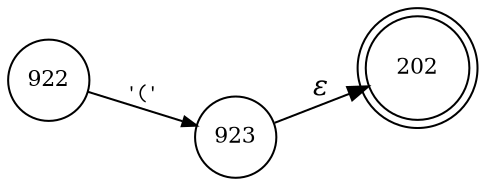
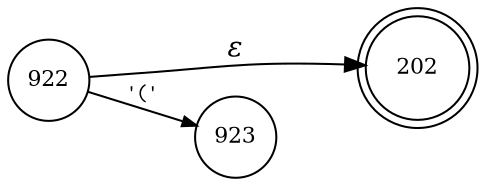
(312, 108) -> (217, 67)
